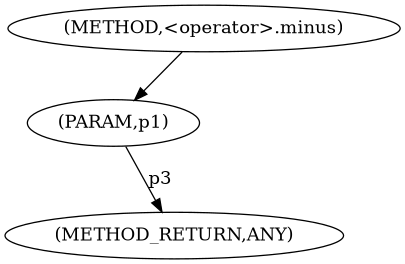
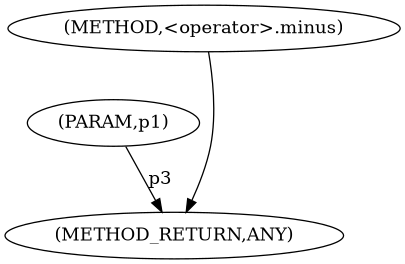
(163, 71) -> (213, 128)
